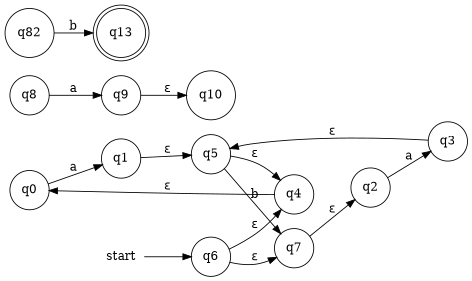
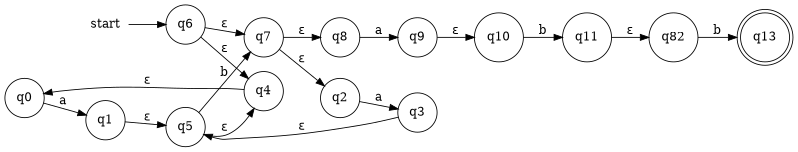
none -> (298, 37)
none -> (587, 37)
